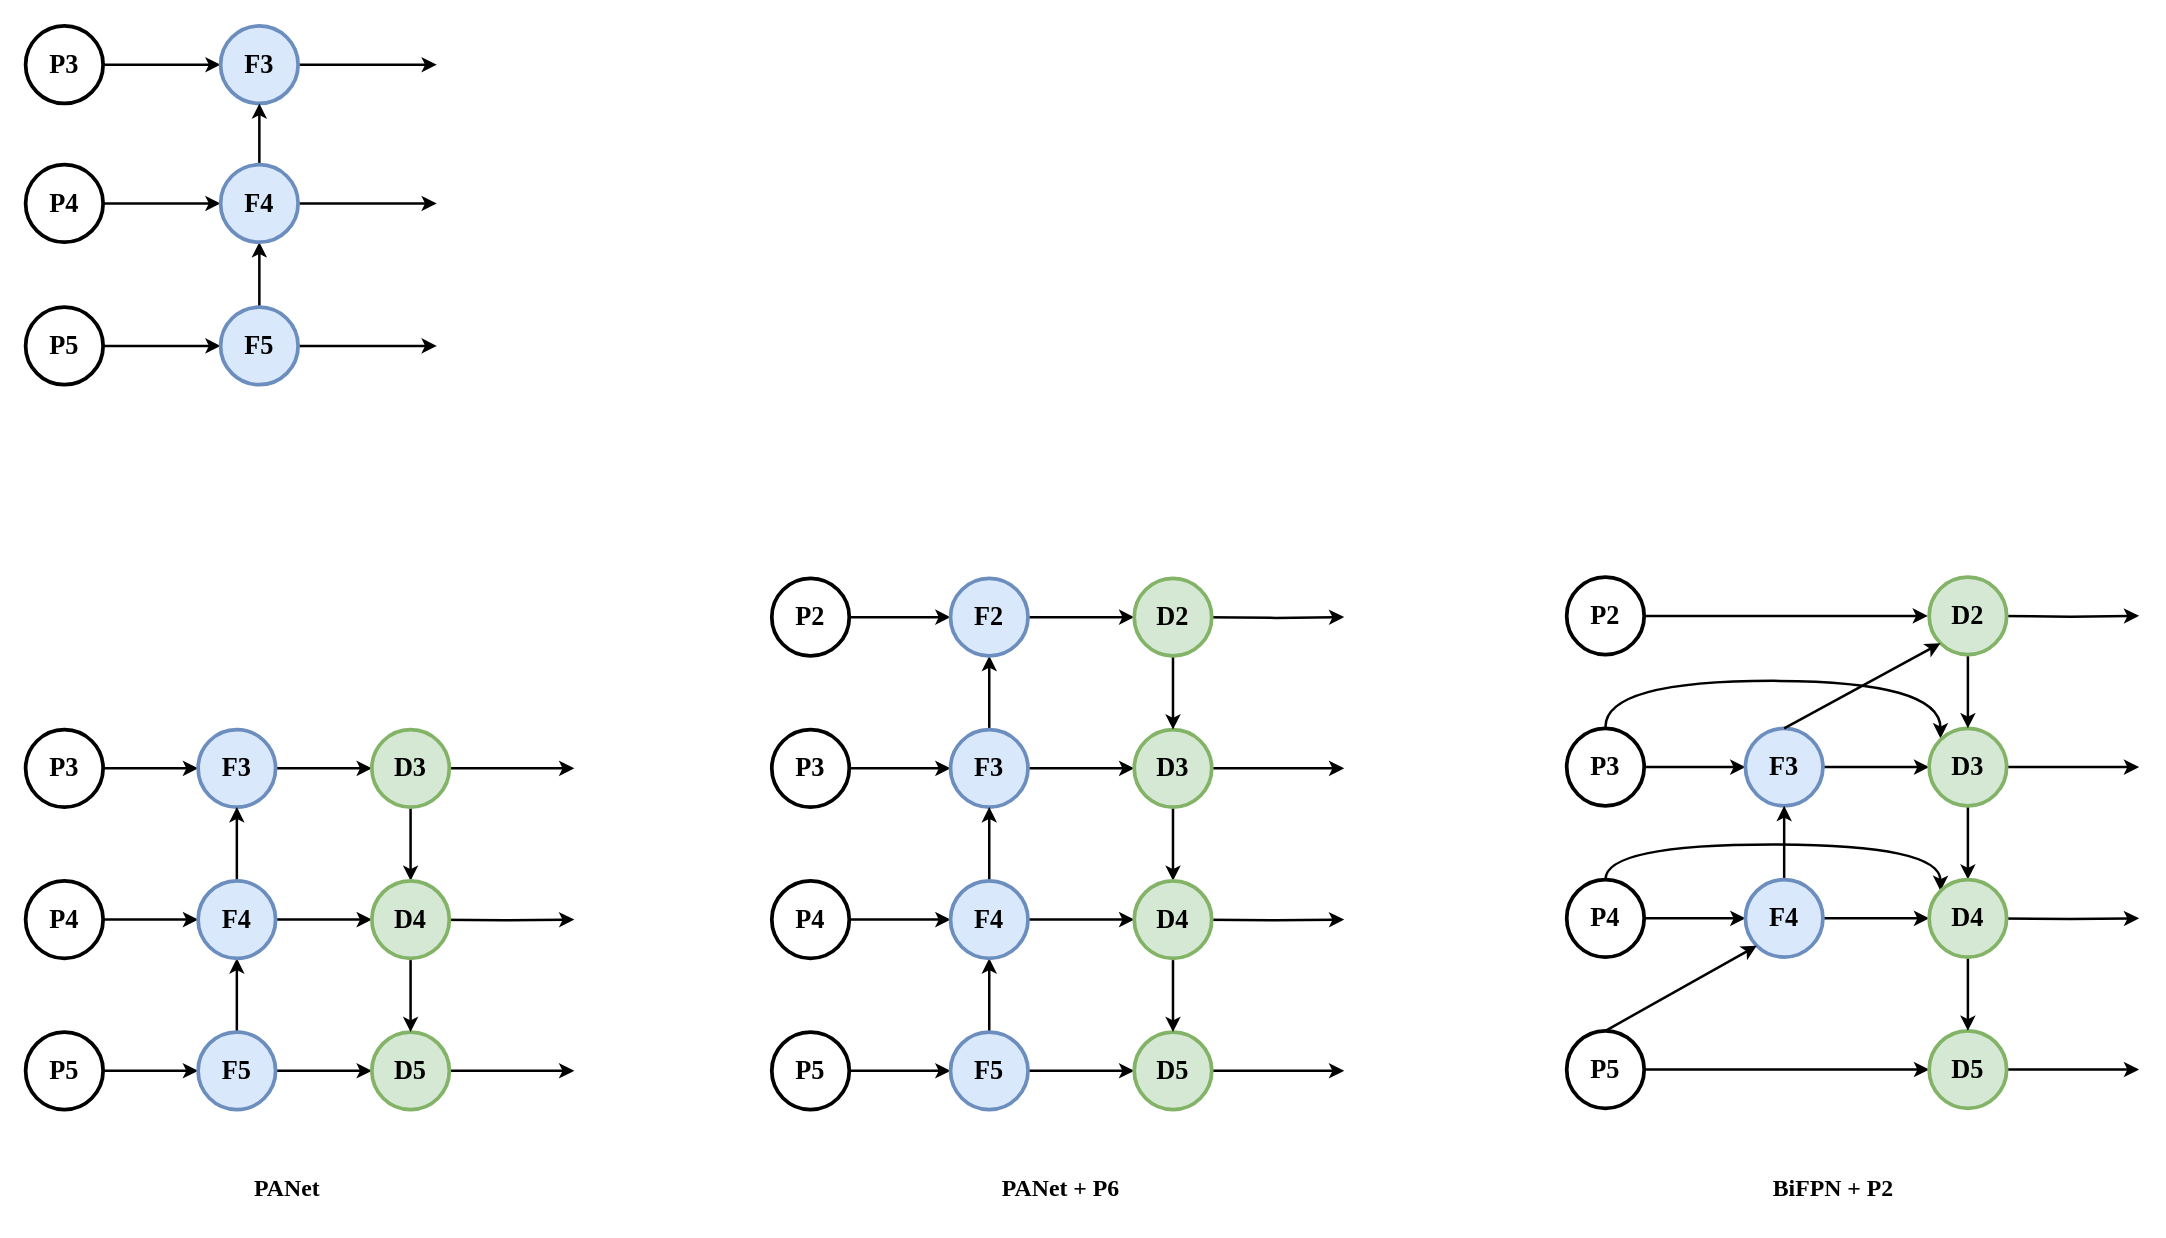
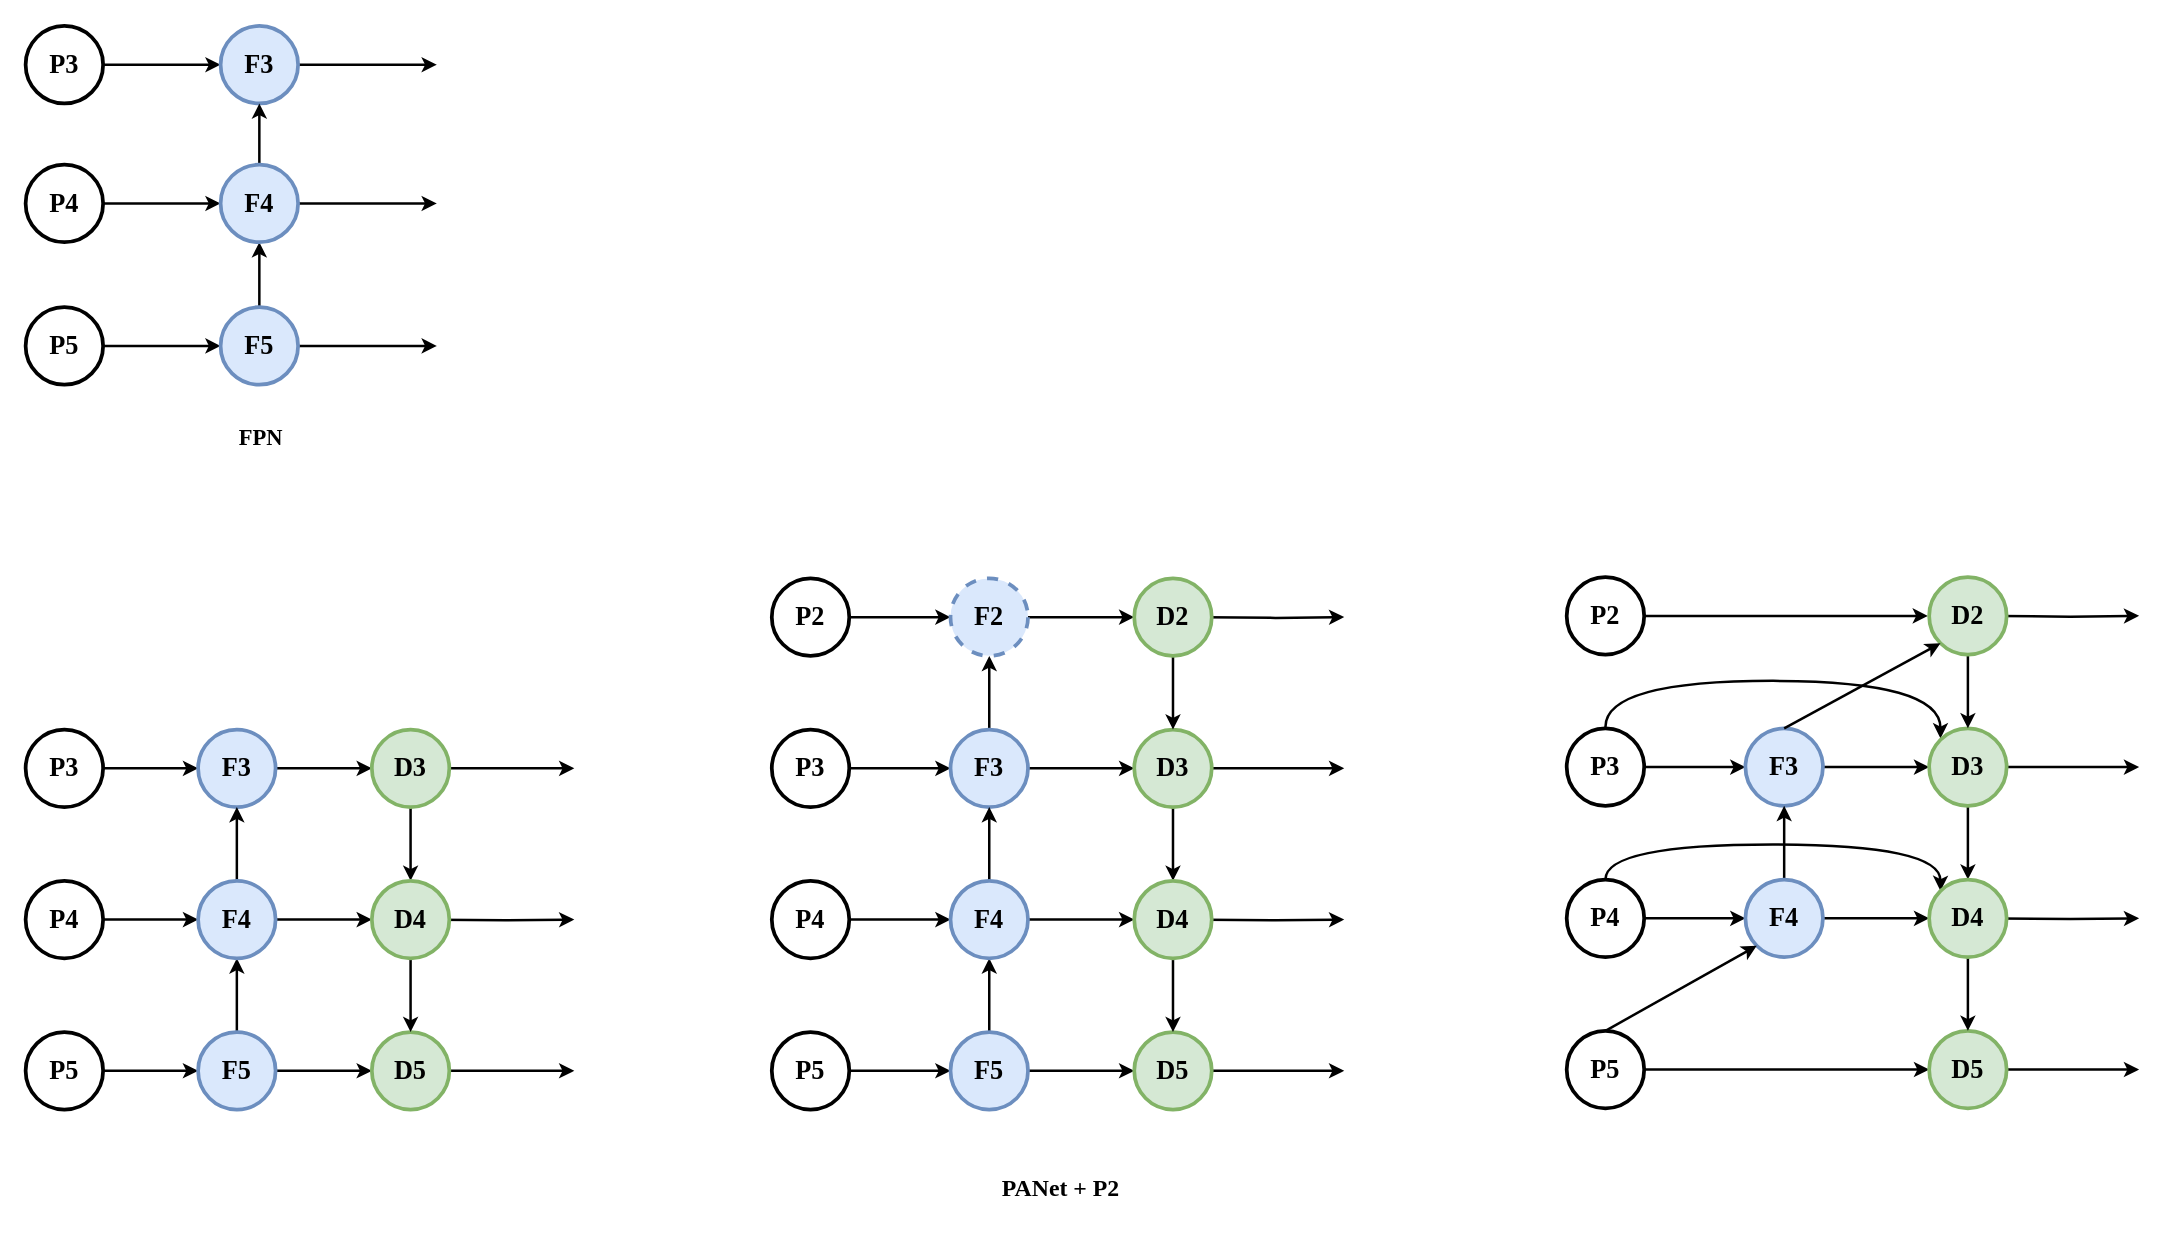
none -> (260, 438)
(989, 617) -> (989, 617)
(287, 1189) -> none
(1061, 1189) -> (1061, 1189)
(1833, 1189) -> none
